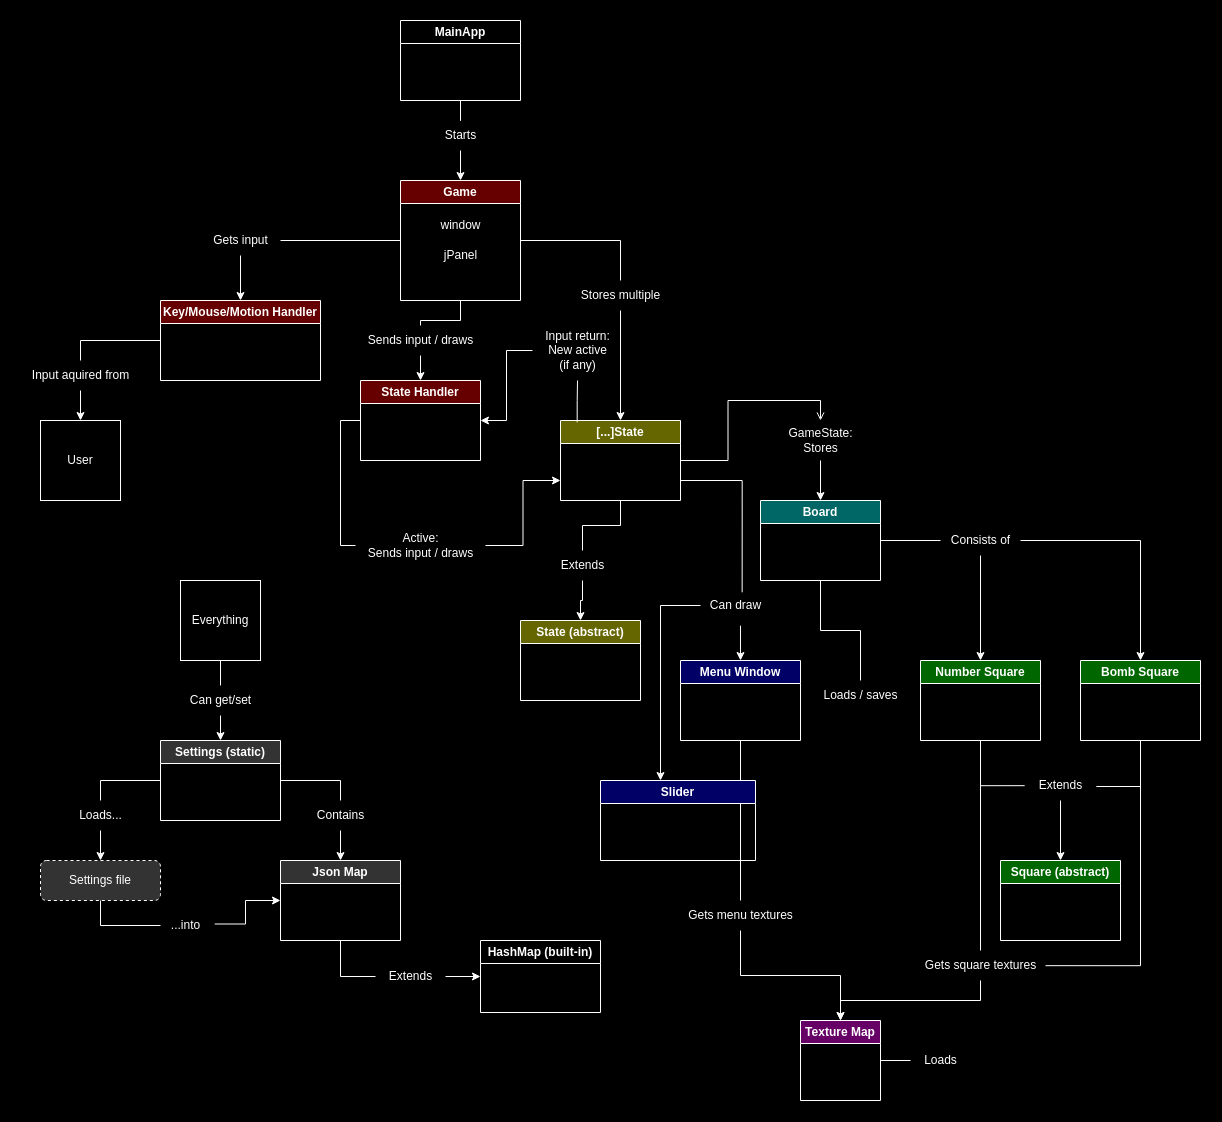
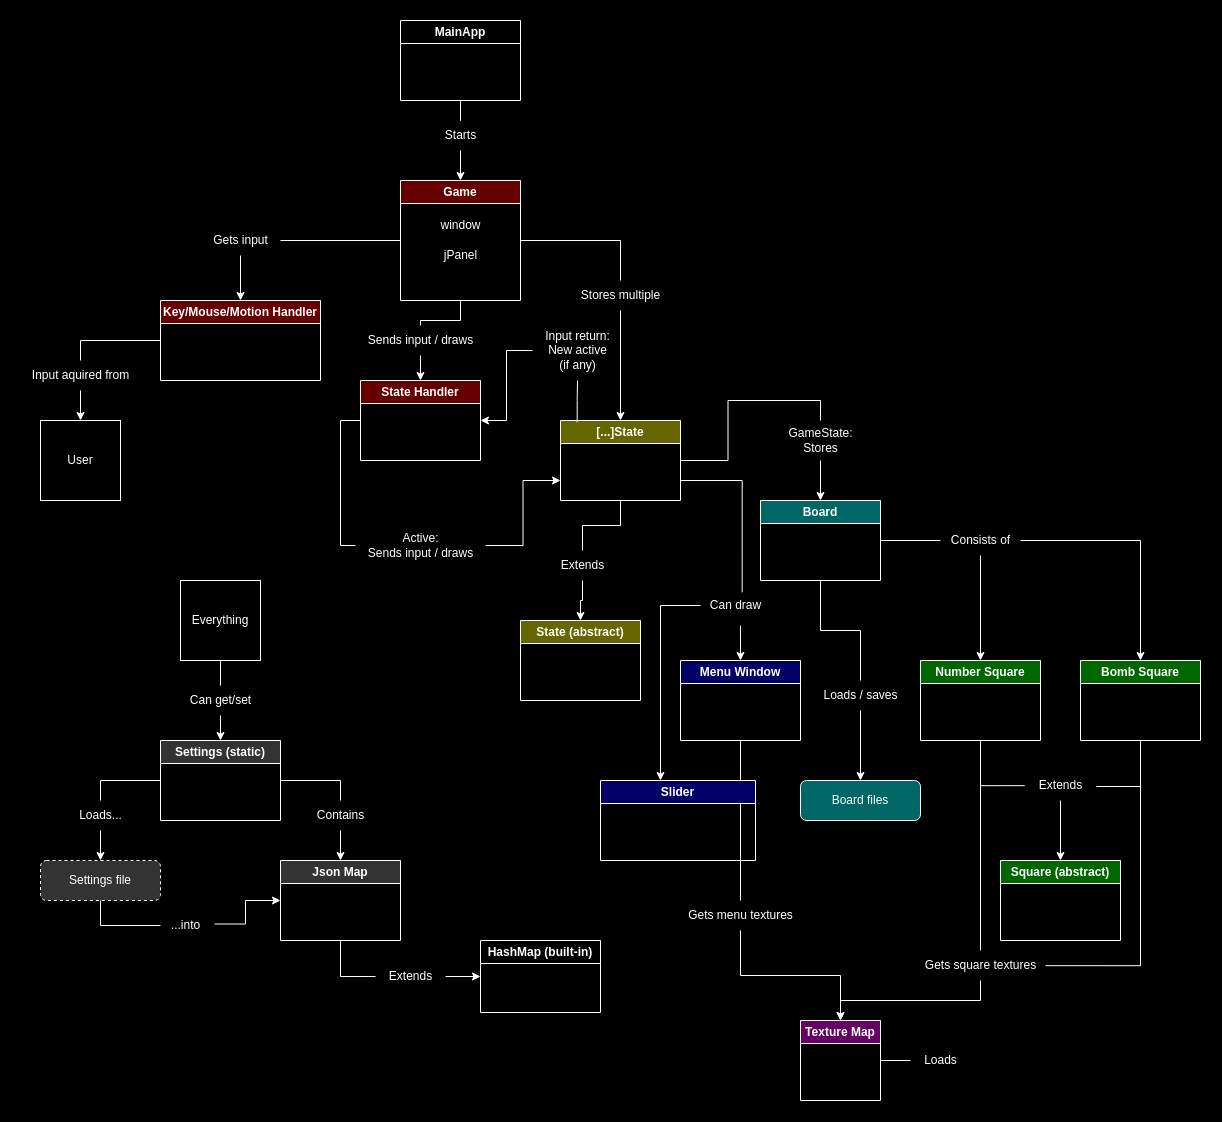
(821, 415) -> (821, 416)
none -> (861, 742)
none -> (861, 801)
